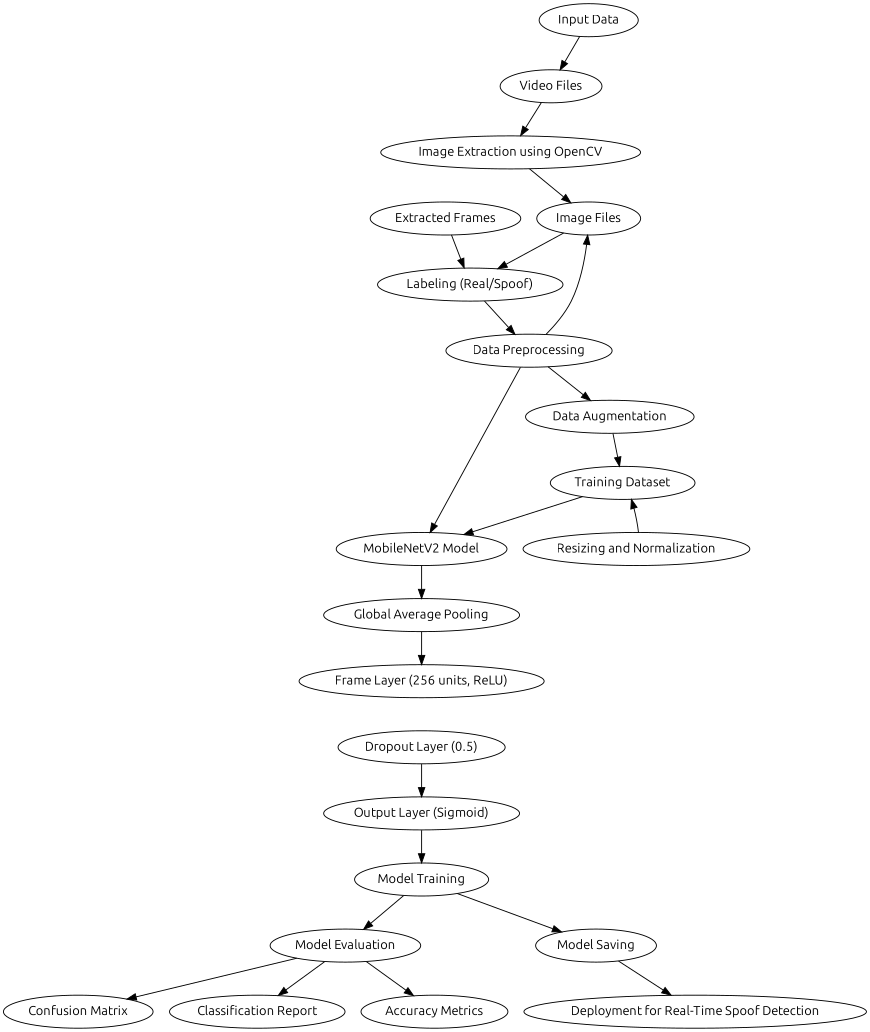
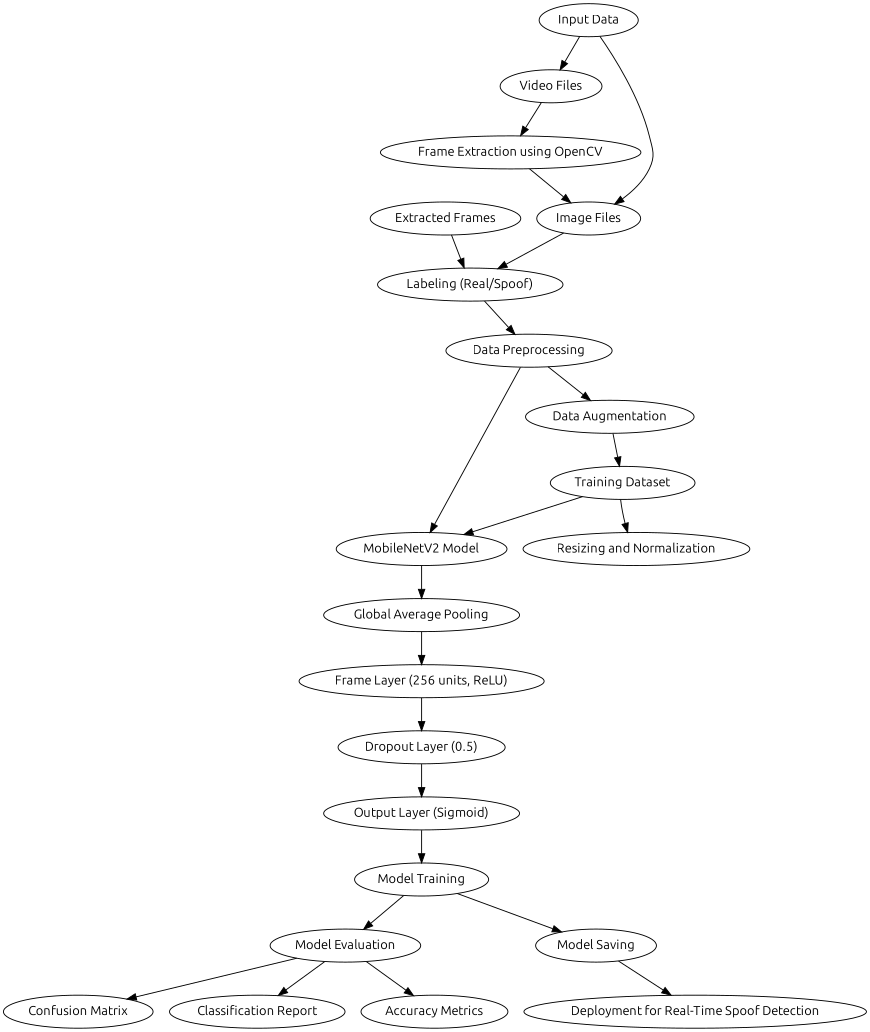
(511, 152) -> (511, 152)
(575, 293) -> (644, 118)
(637, 520) -> (622, 512)
none -> (422, 710)
